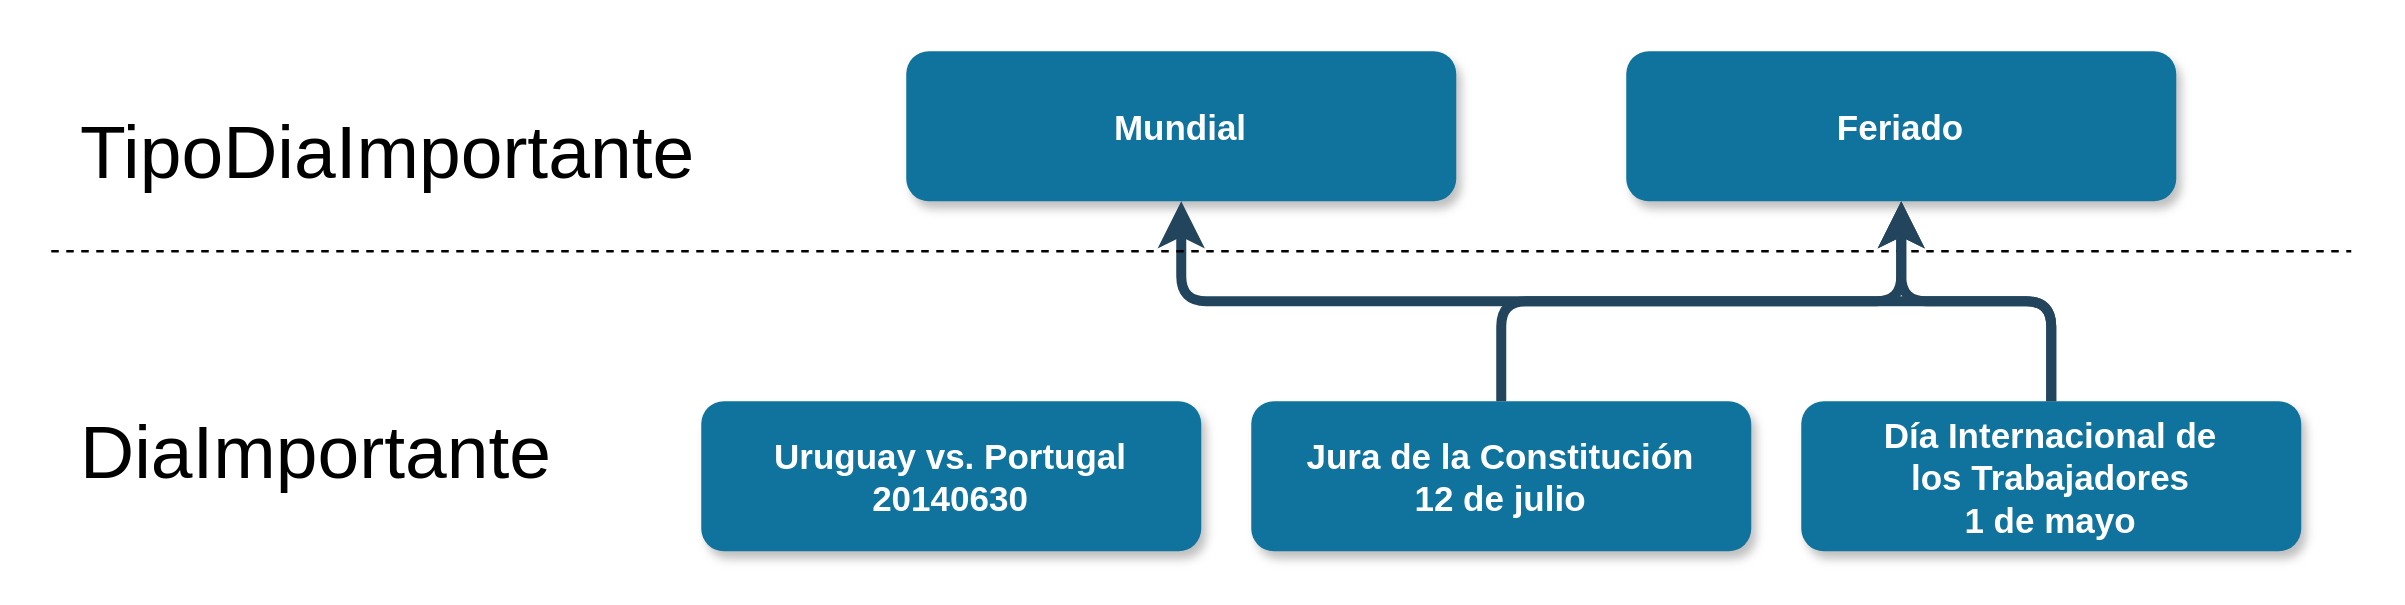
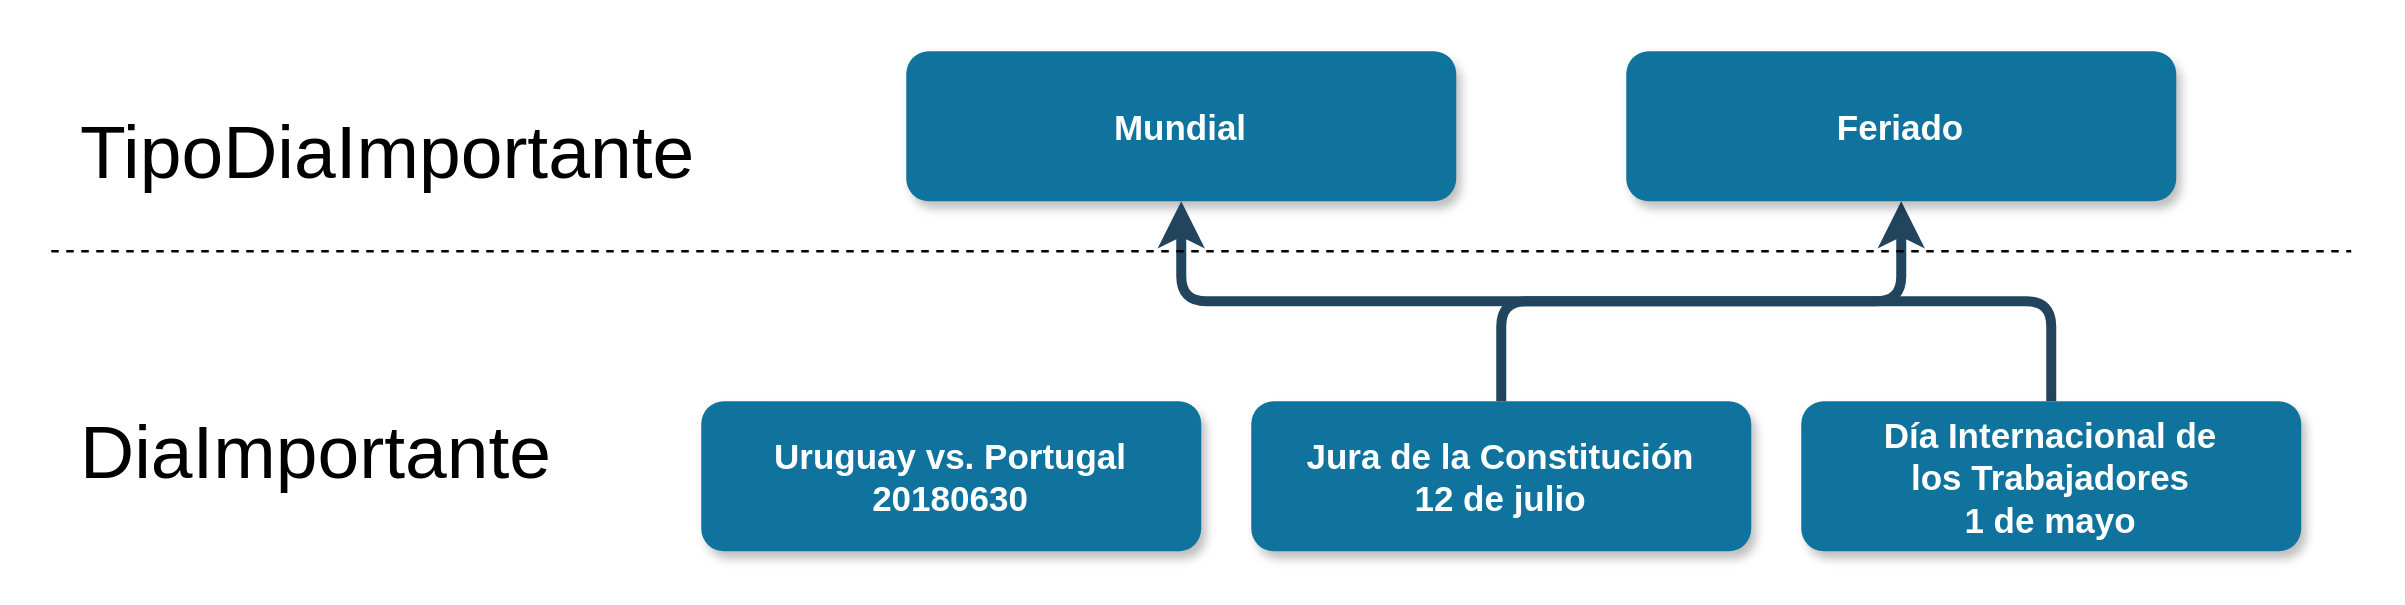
(1906, 293) -> none
(950, 457) -> (950, 457)
